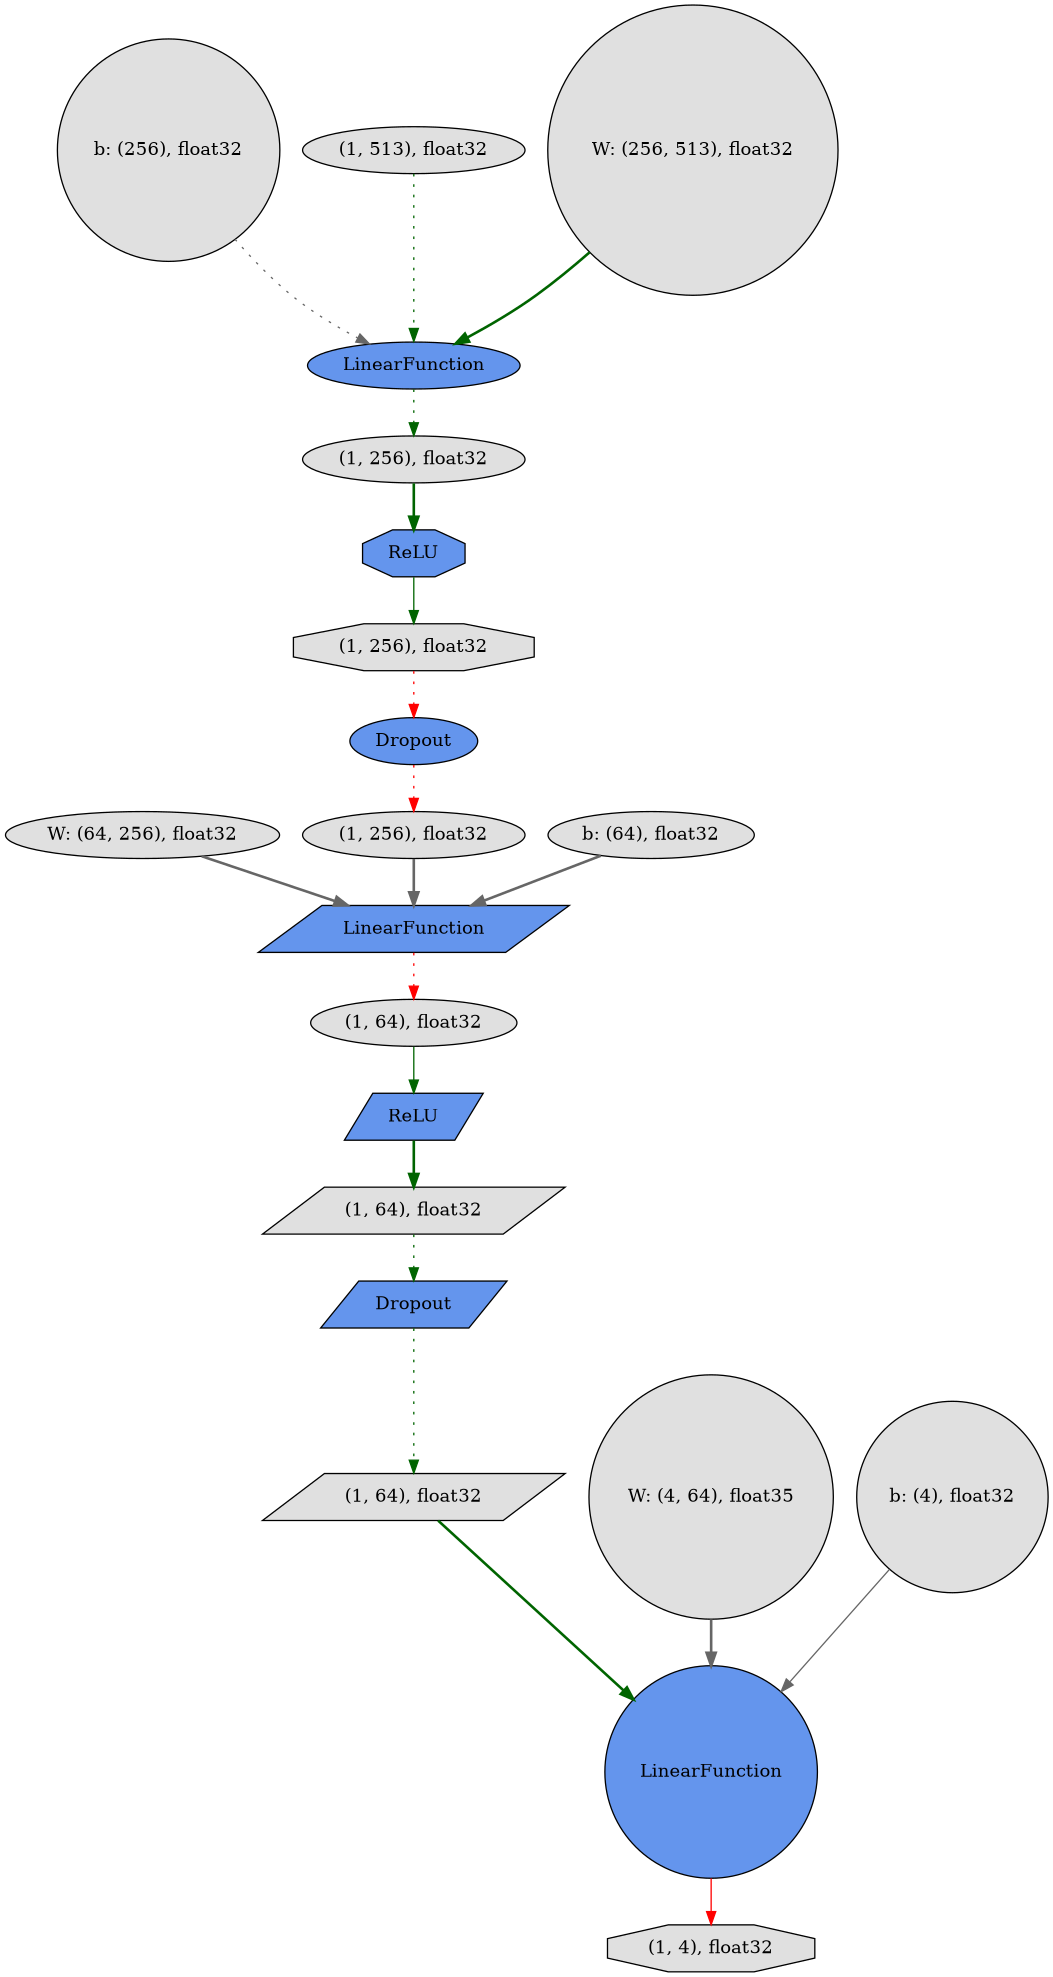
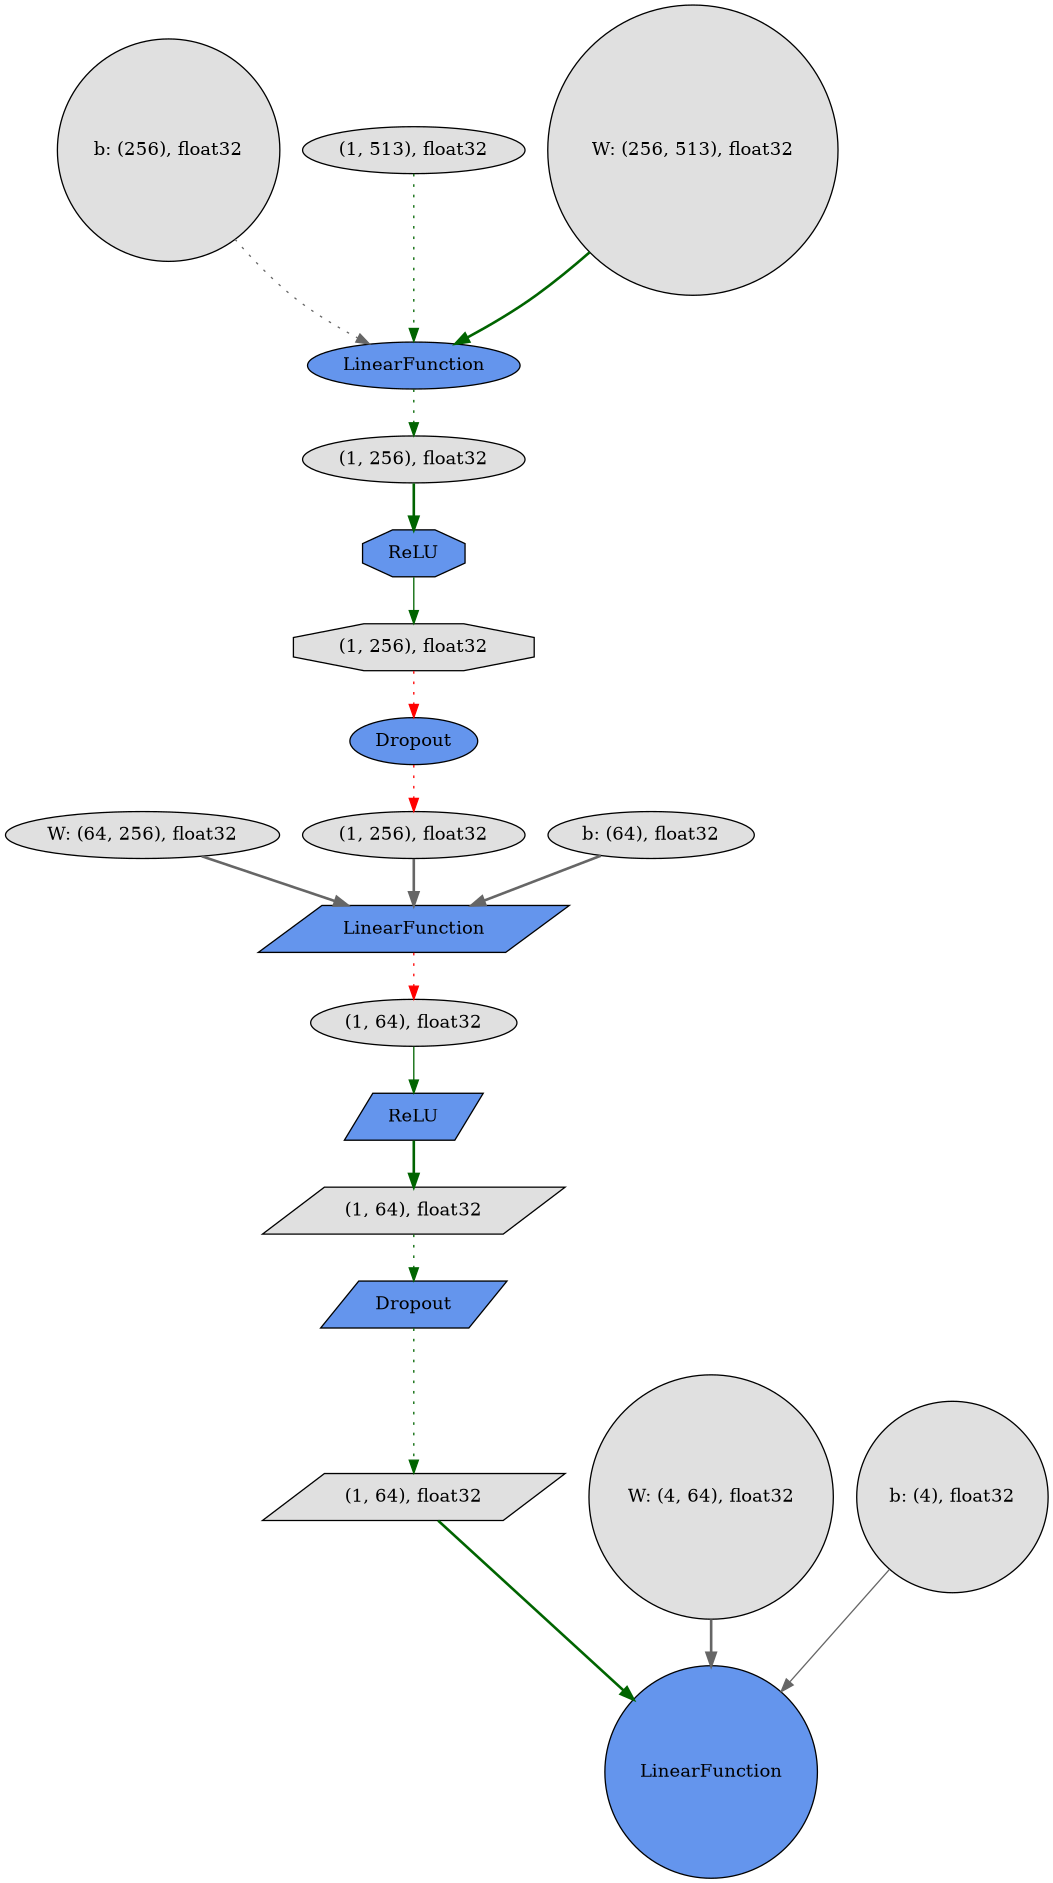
(711, 1497) -> (711, 1497)
(711, 1948) -> none
